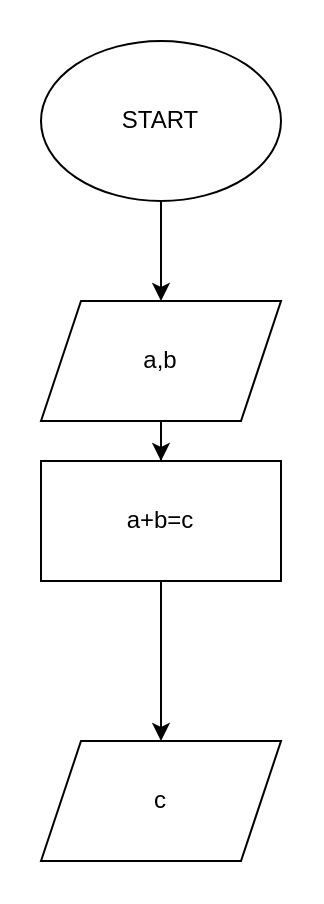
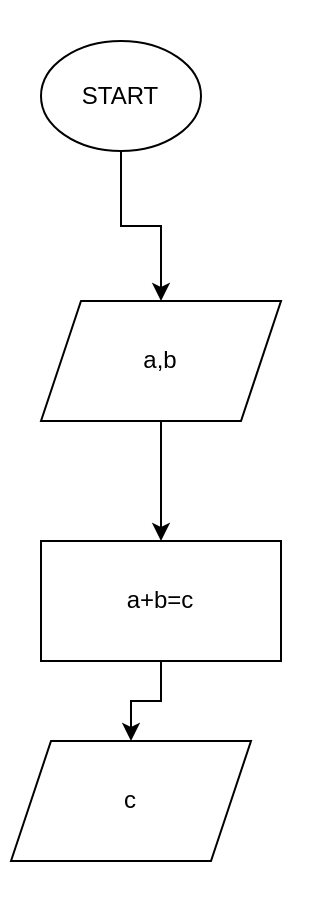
(161, 121) -> (121, 96)
(161, 521) -> (161, 601)
(161, 801) -> (131, 801)
